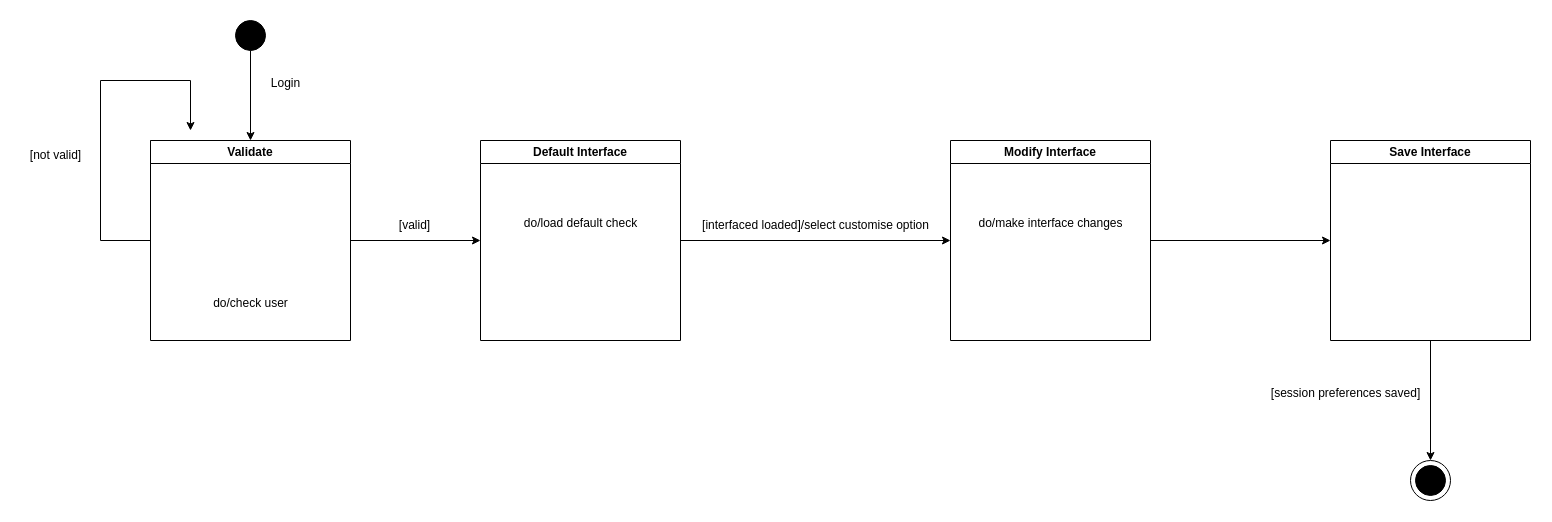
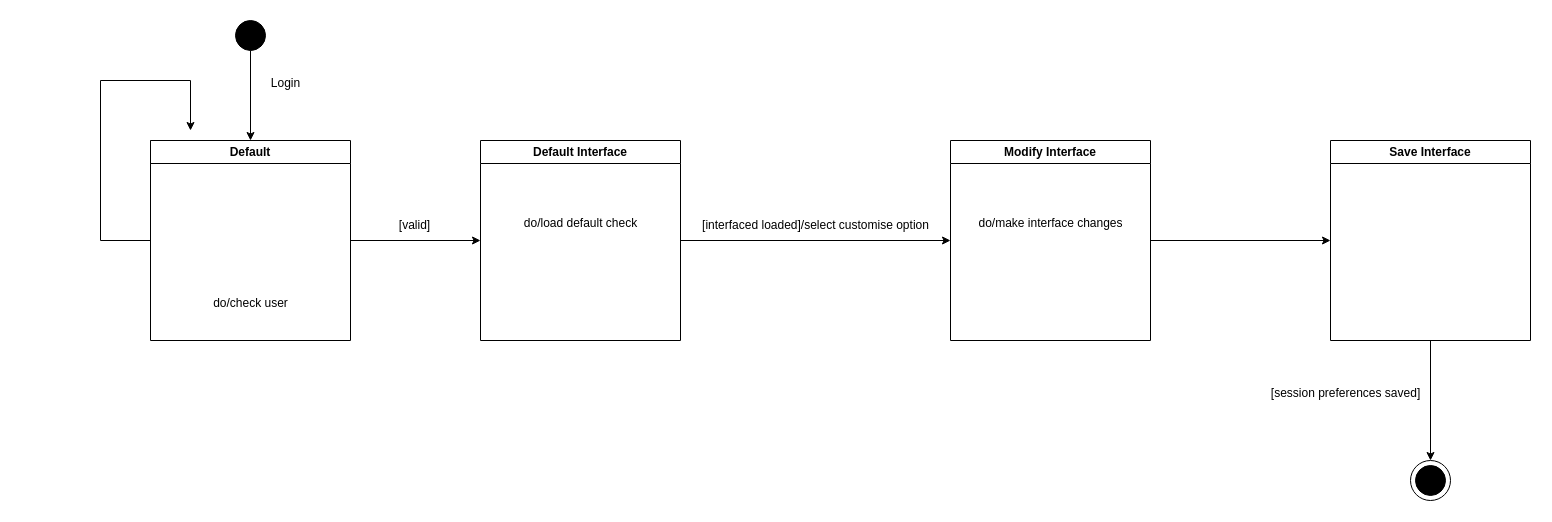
(251, 153) -> (251, 153)
(56, 156) -> none
